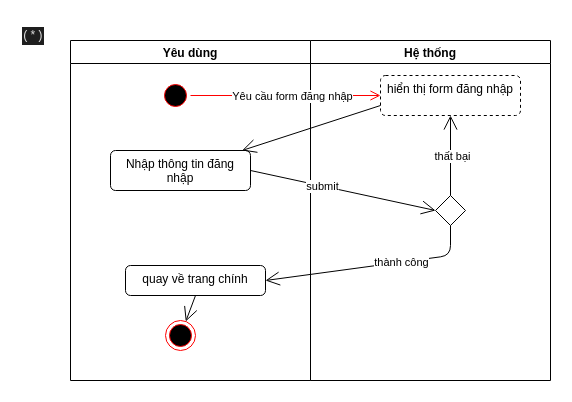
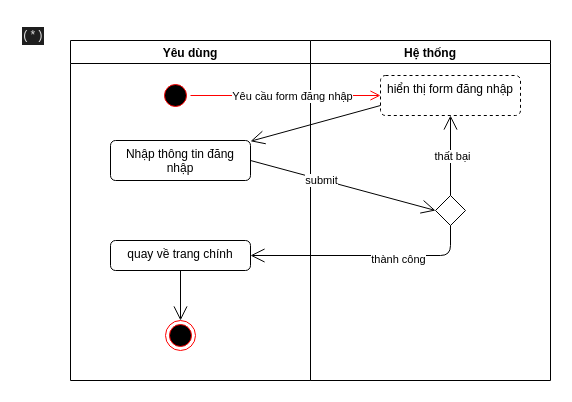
(181, 171) -> (181, 161)
(196, 281) -> (181, 256)
